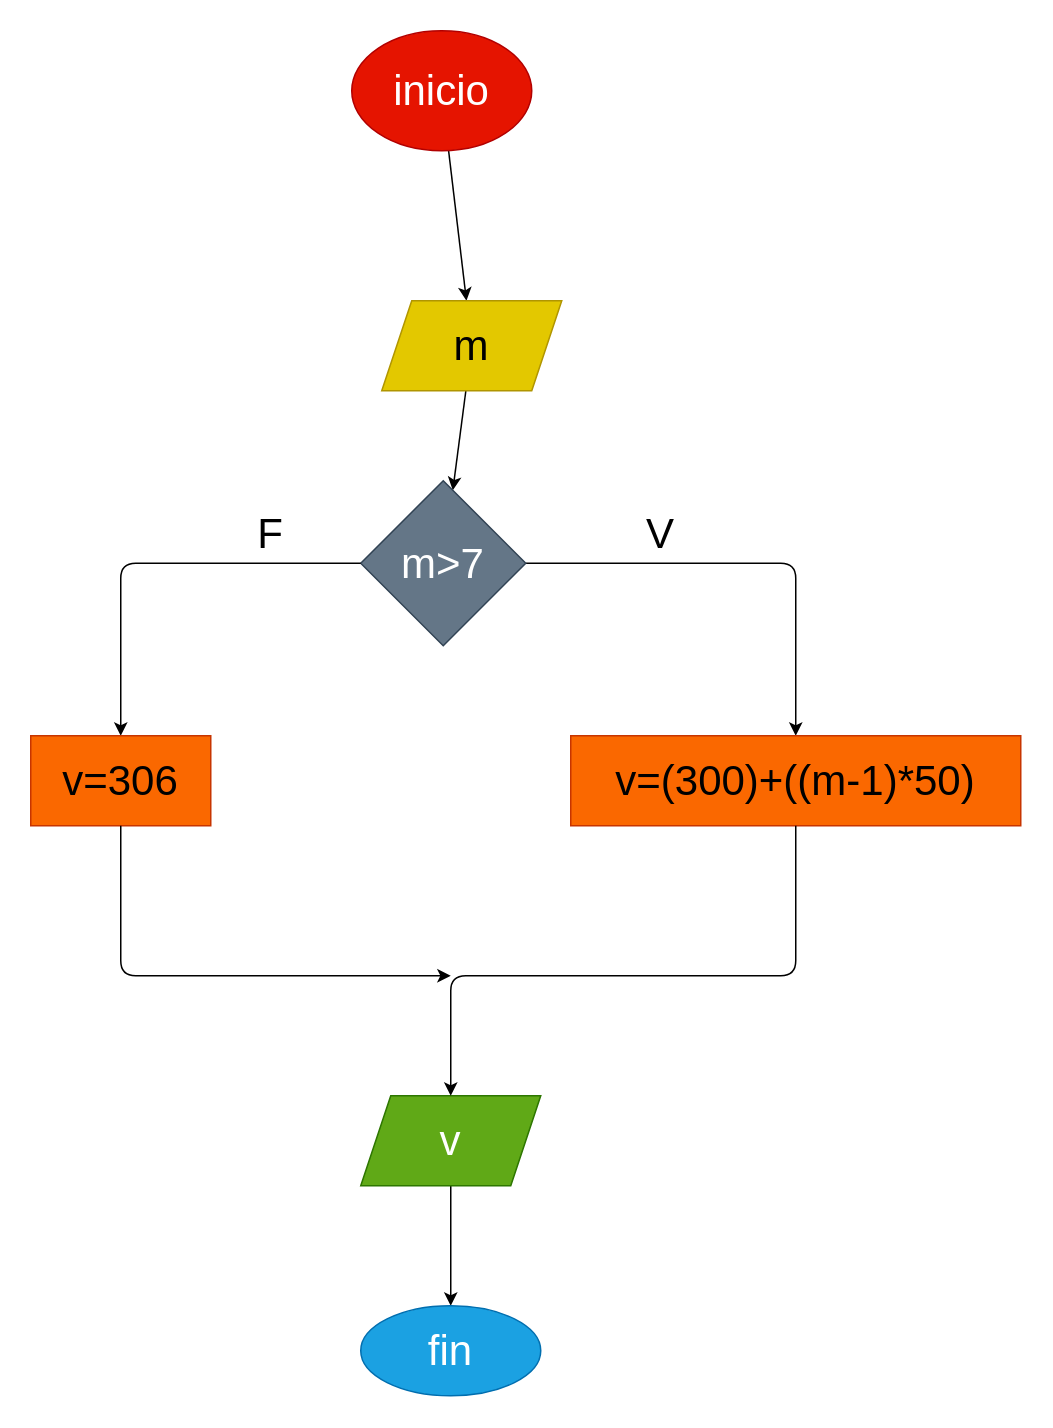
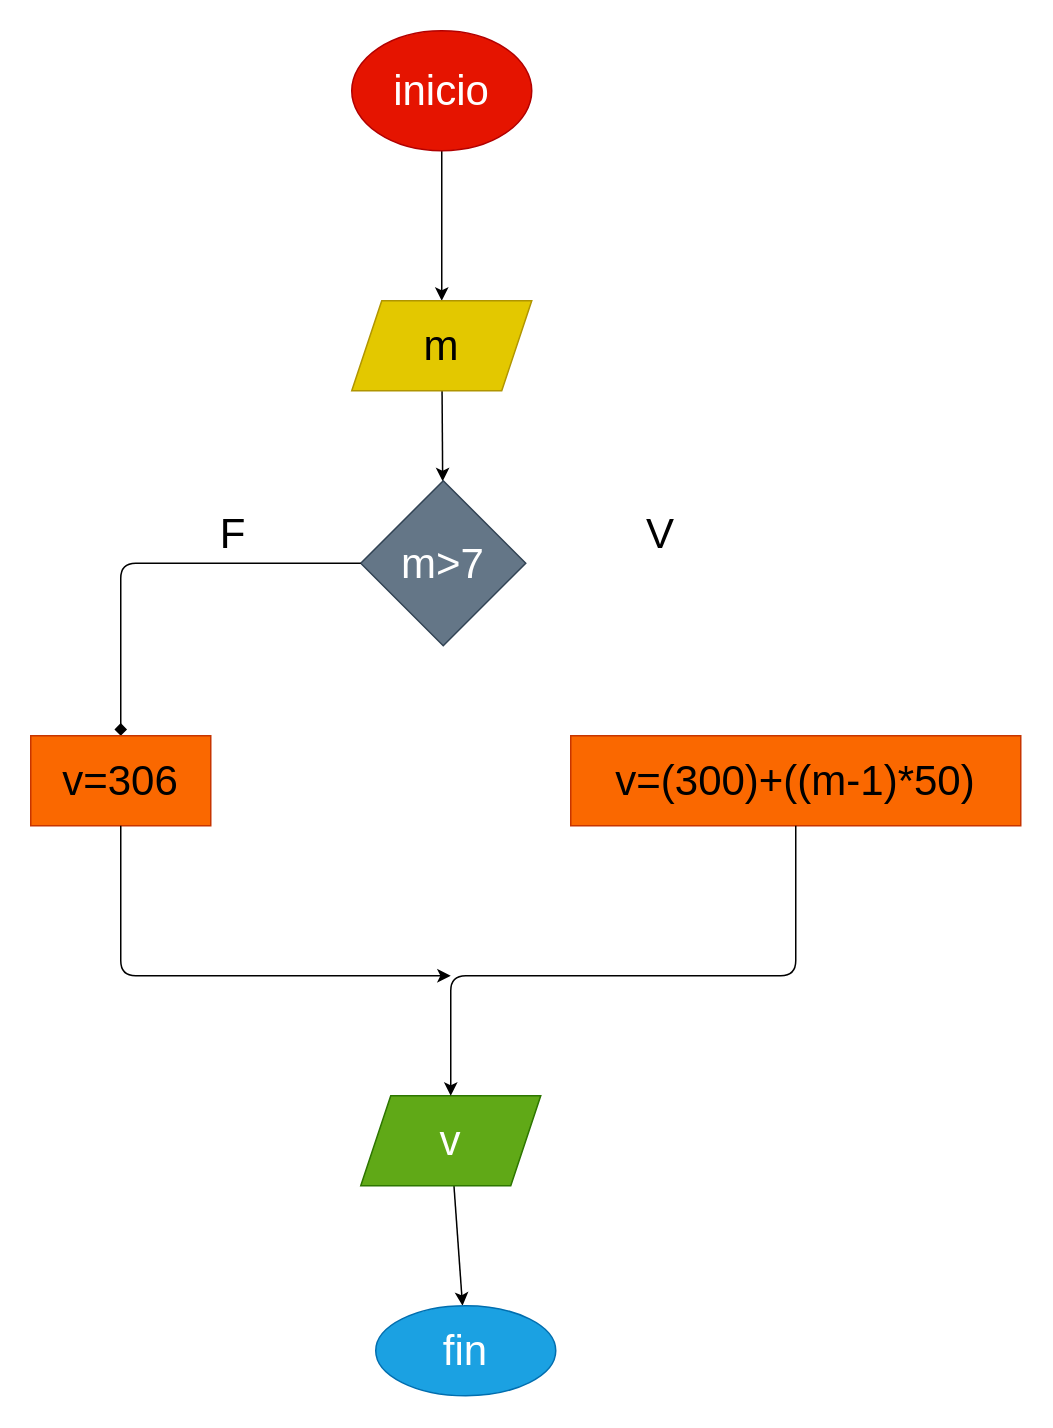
(472, 346) -> (442, 346)
(271, 533) -> (233, 533)
(737, 563) -> none
(121, 724) -> (121, 723)
(451, 1351) -> (466, 1351)
